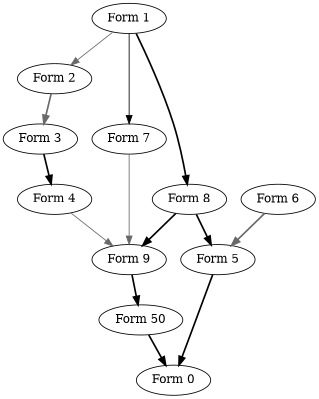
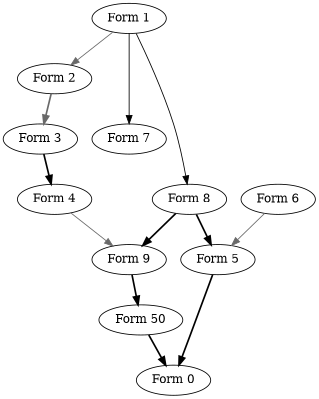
(166, 103) -> (166, 103)
(129, 195) -> none
(251, 227) -> (251, 227)
